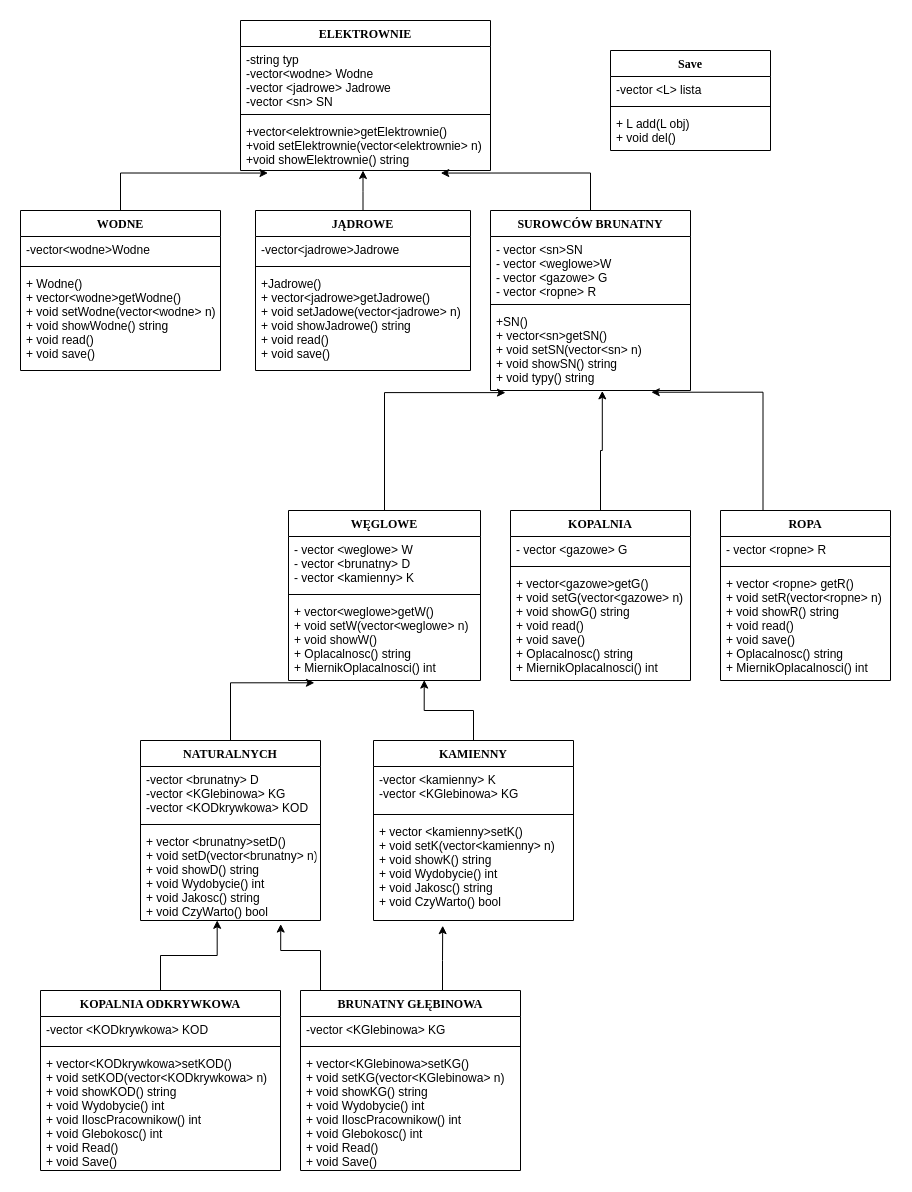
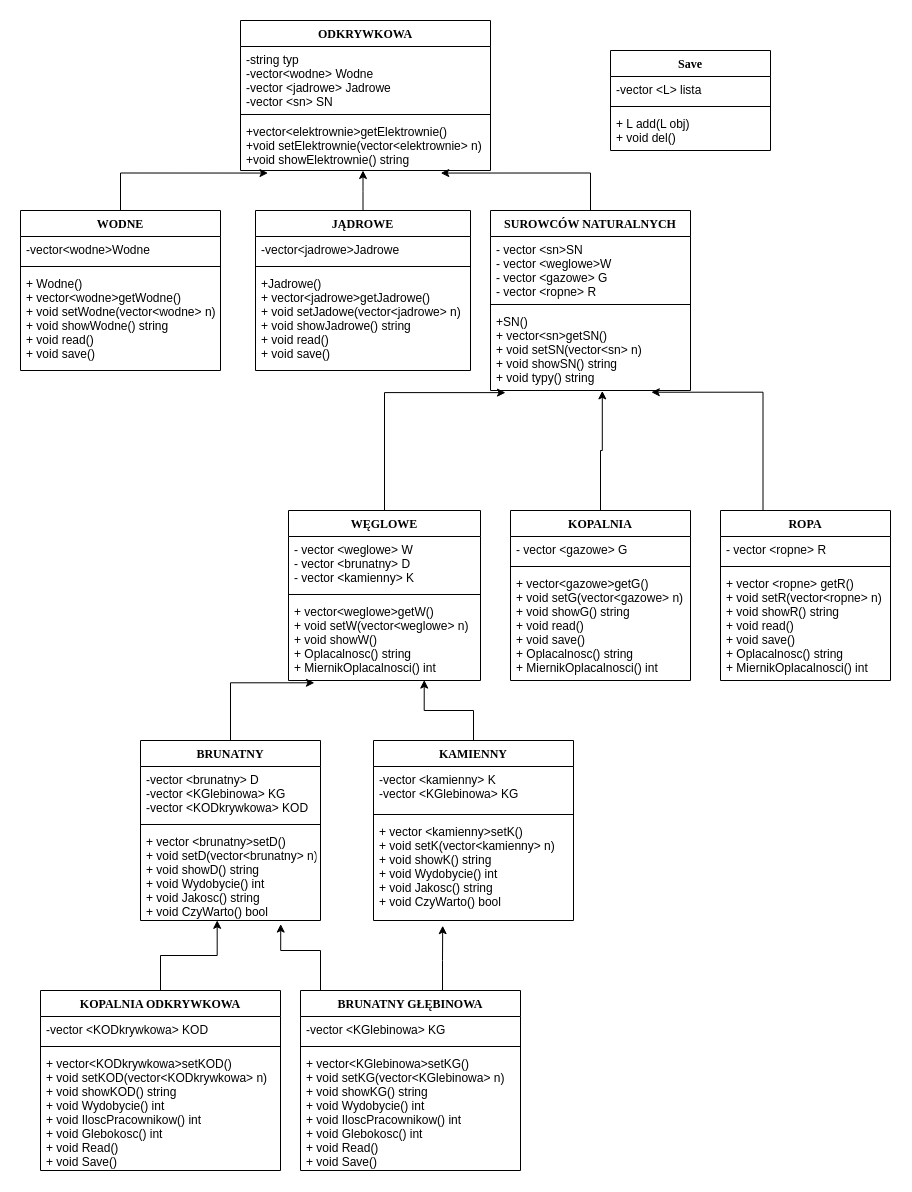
(365, 34) -> (365, 34)
(590, 224) -> (590, 224)
(230, 754) -> (230, 754)
